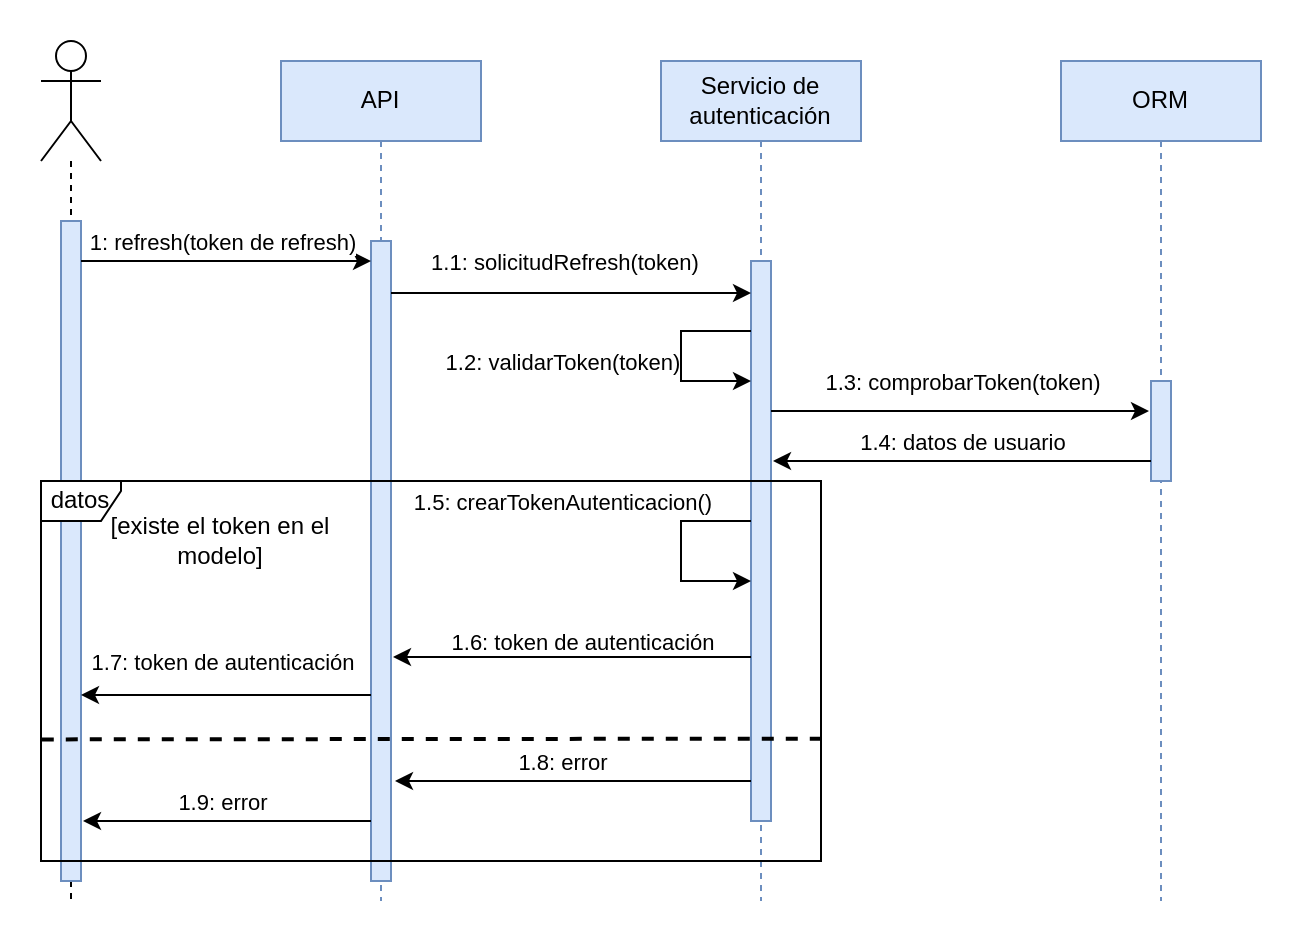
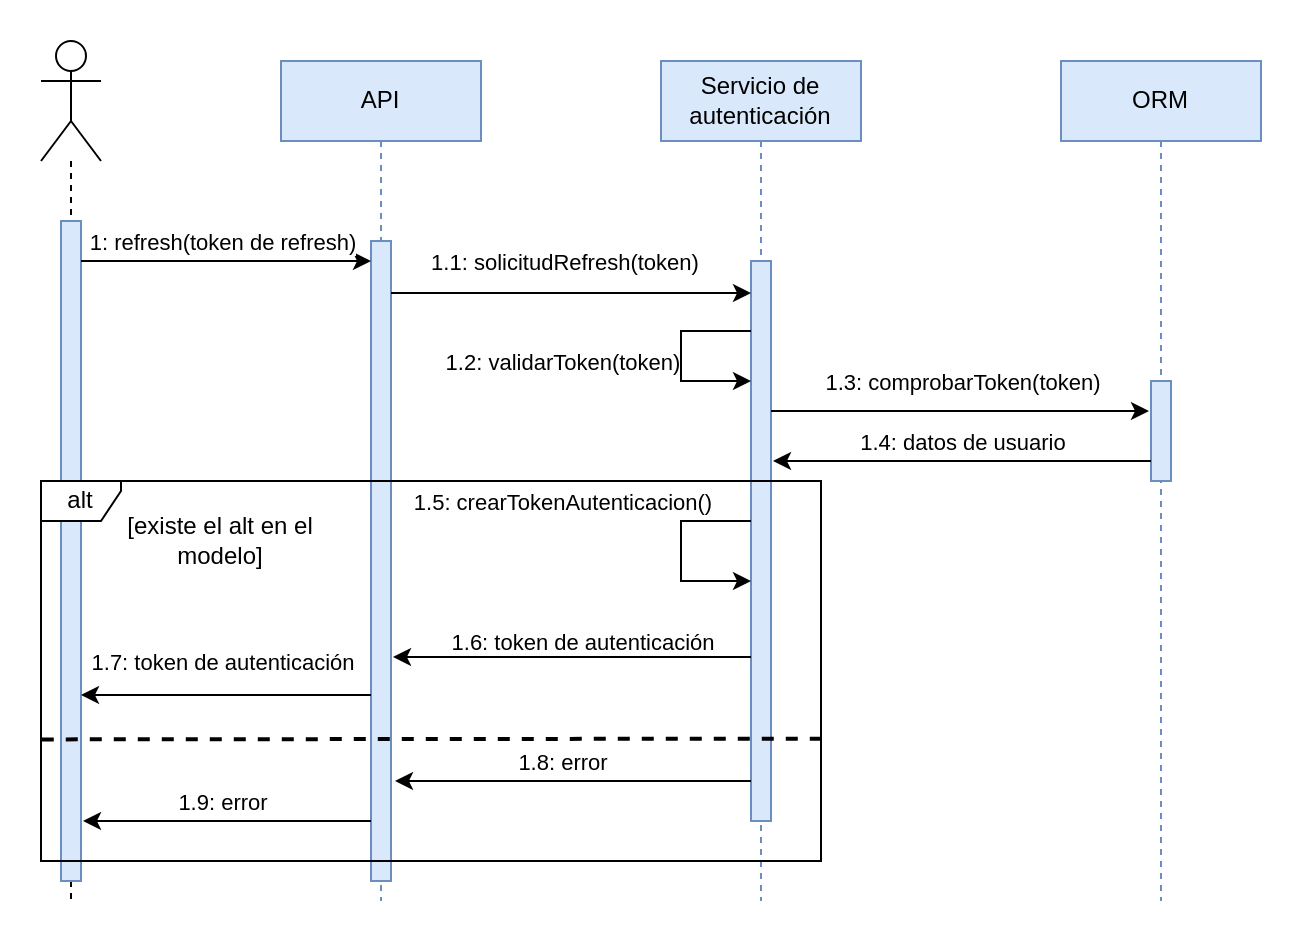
(81, 501) -> (81, 501)
(221, 541) -> (221, 541)
